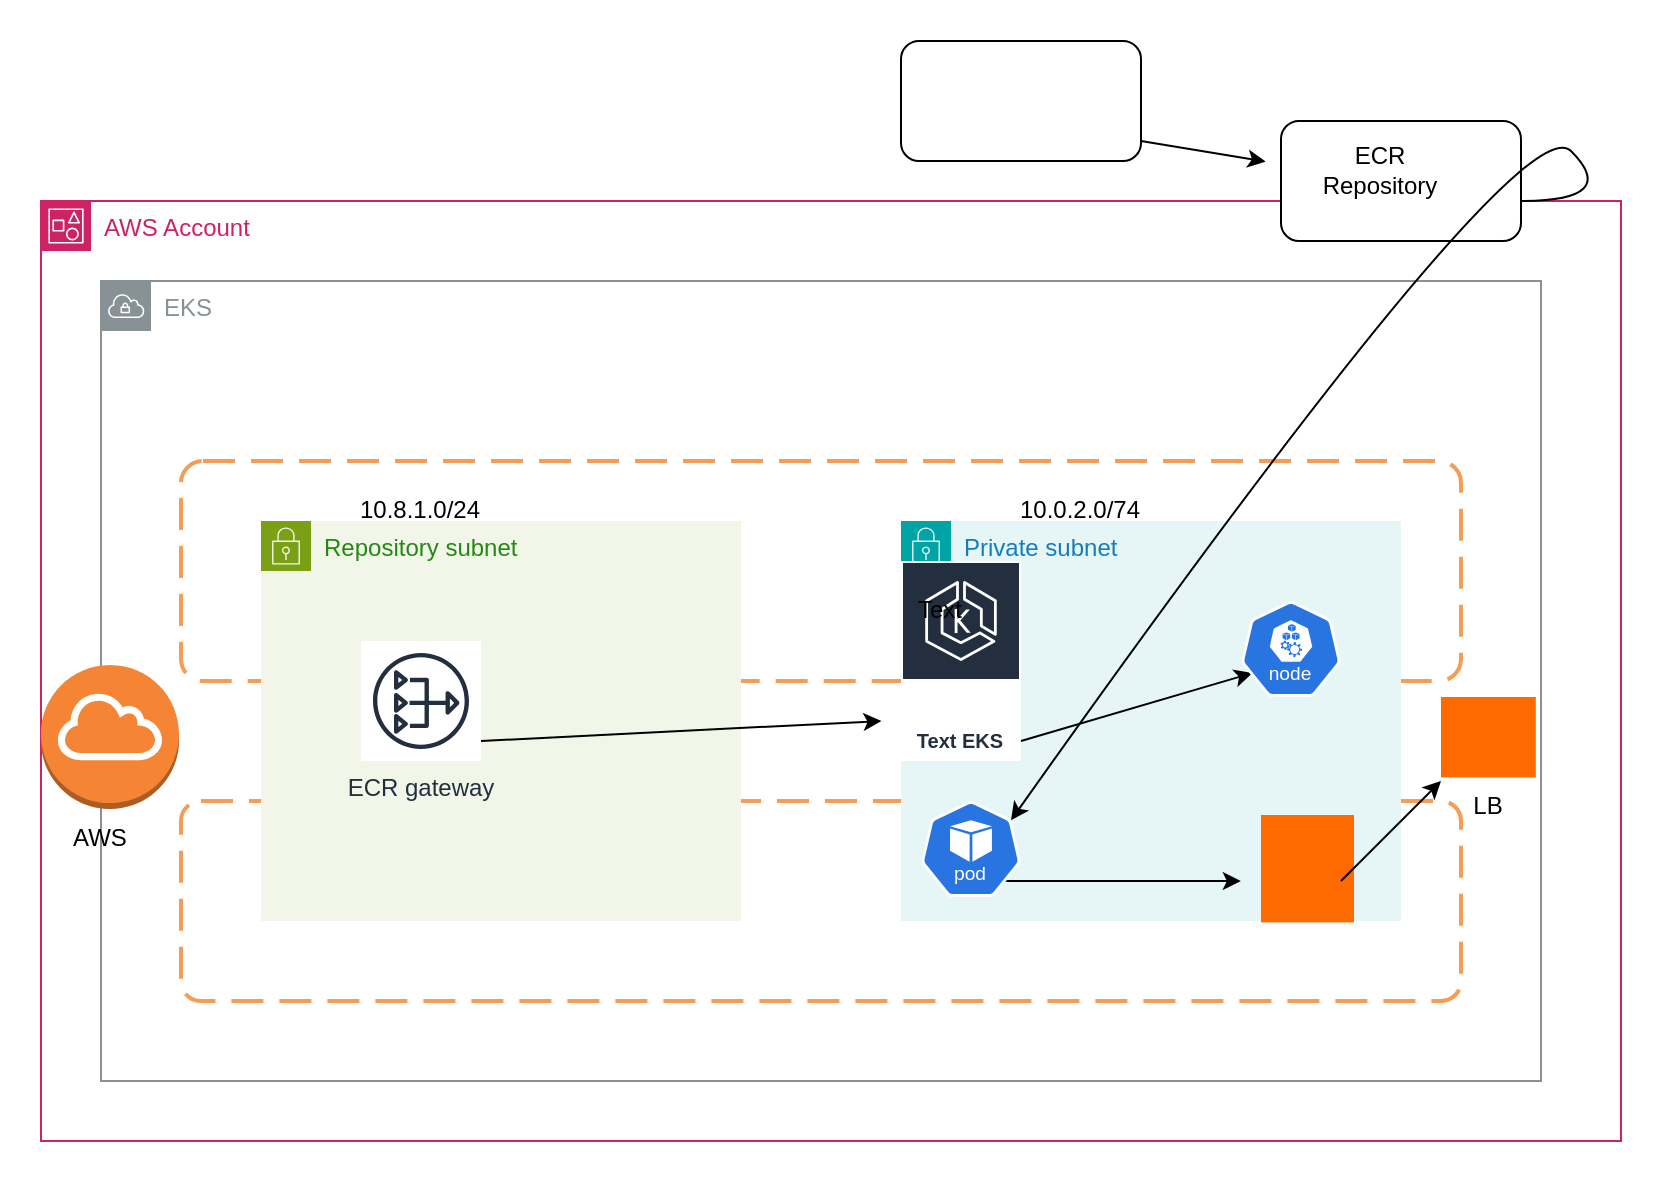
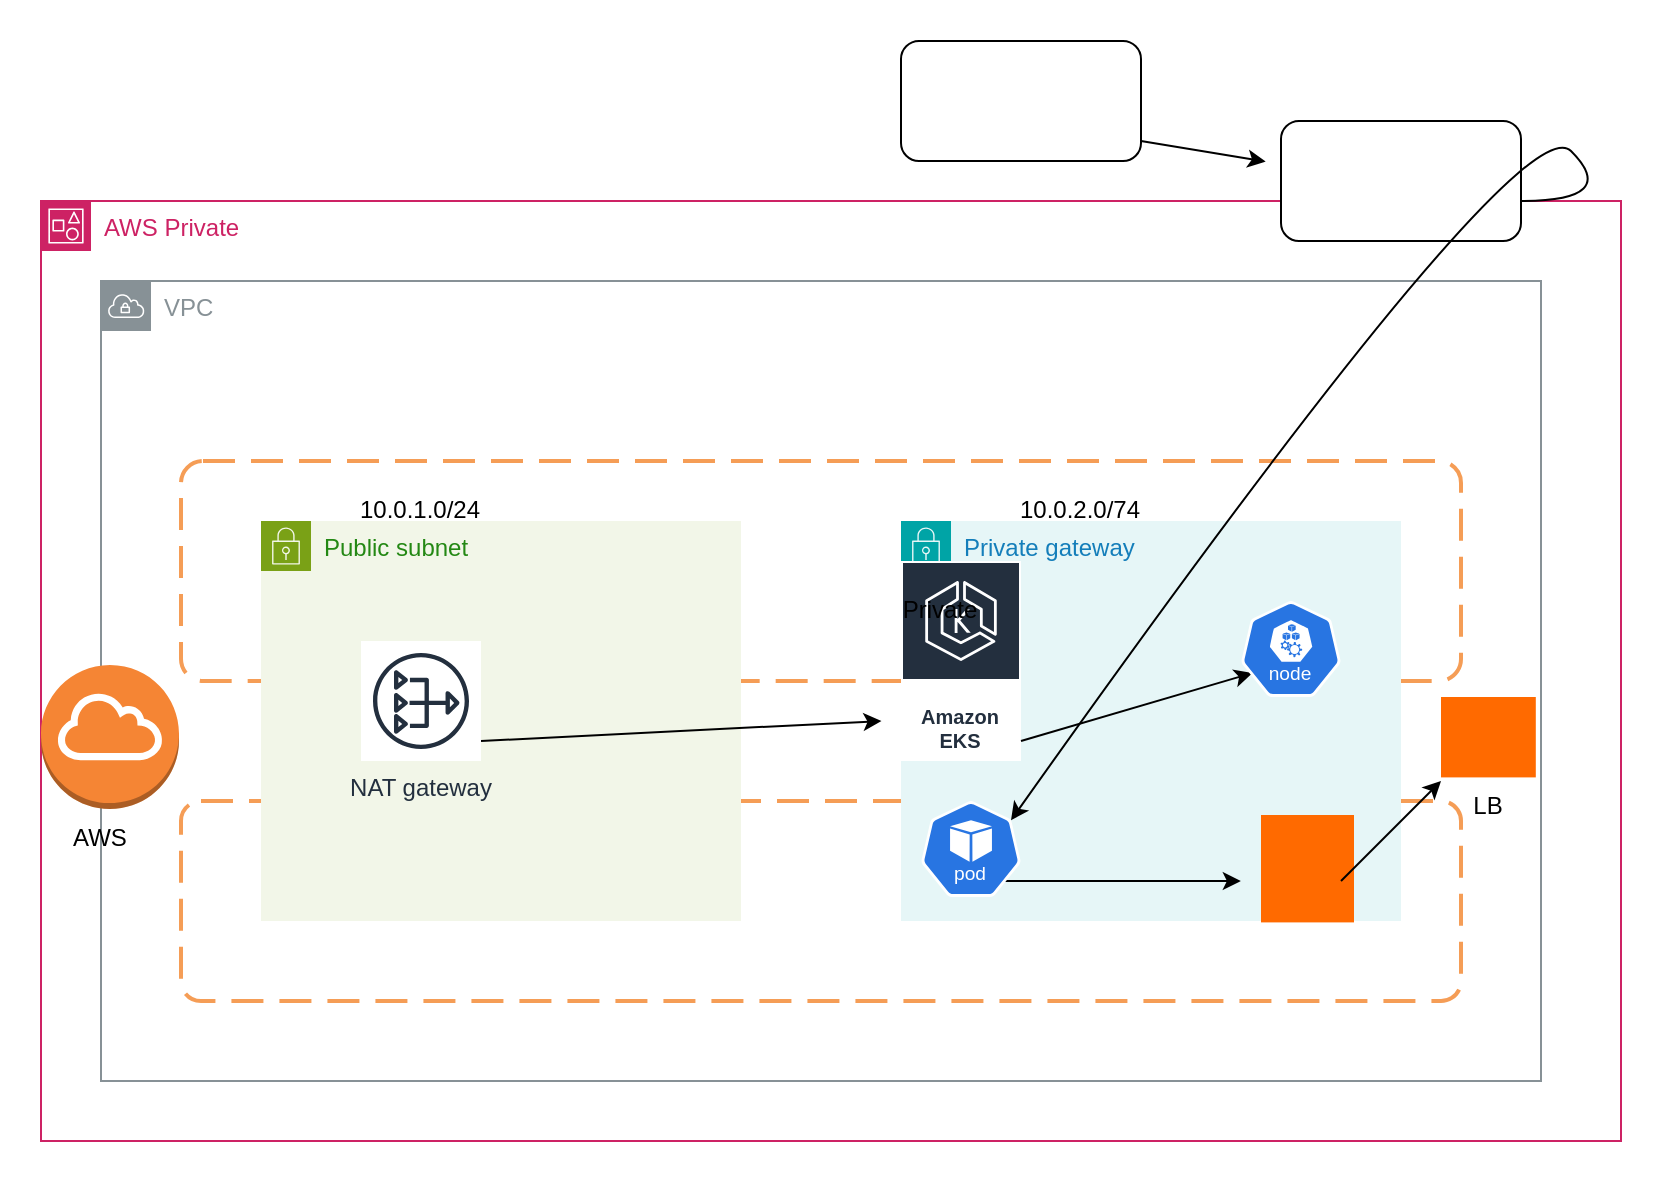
(1381, 171) -> none
(176, 229) -> (173, 229)
(185, 309) -> (185, 309)
(421, 511) -> (421, 511)
(433, 549) -> (403, 549)
(1053, 549) -> (1060, 549)
(941, 611) -> (941, 611)
(961, 741) -> (961, 741)
(422, 789) -> (422, 789)
